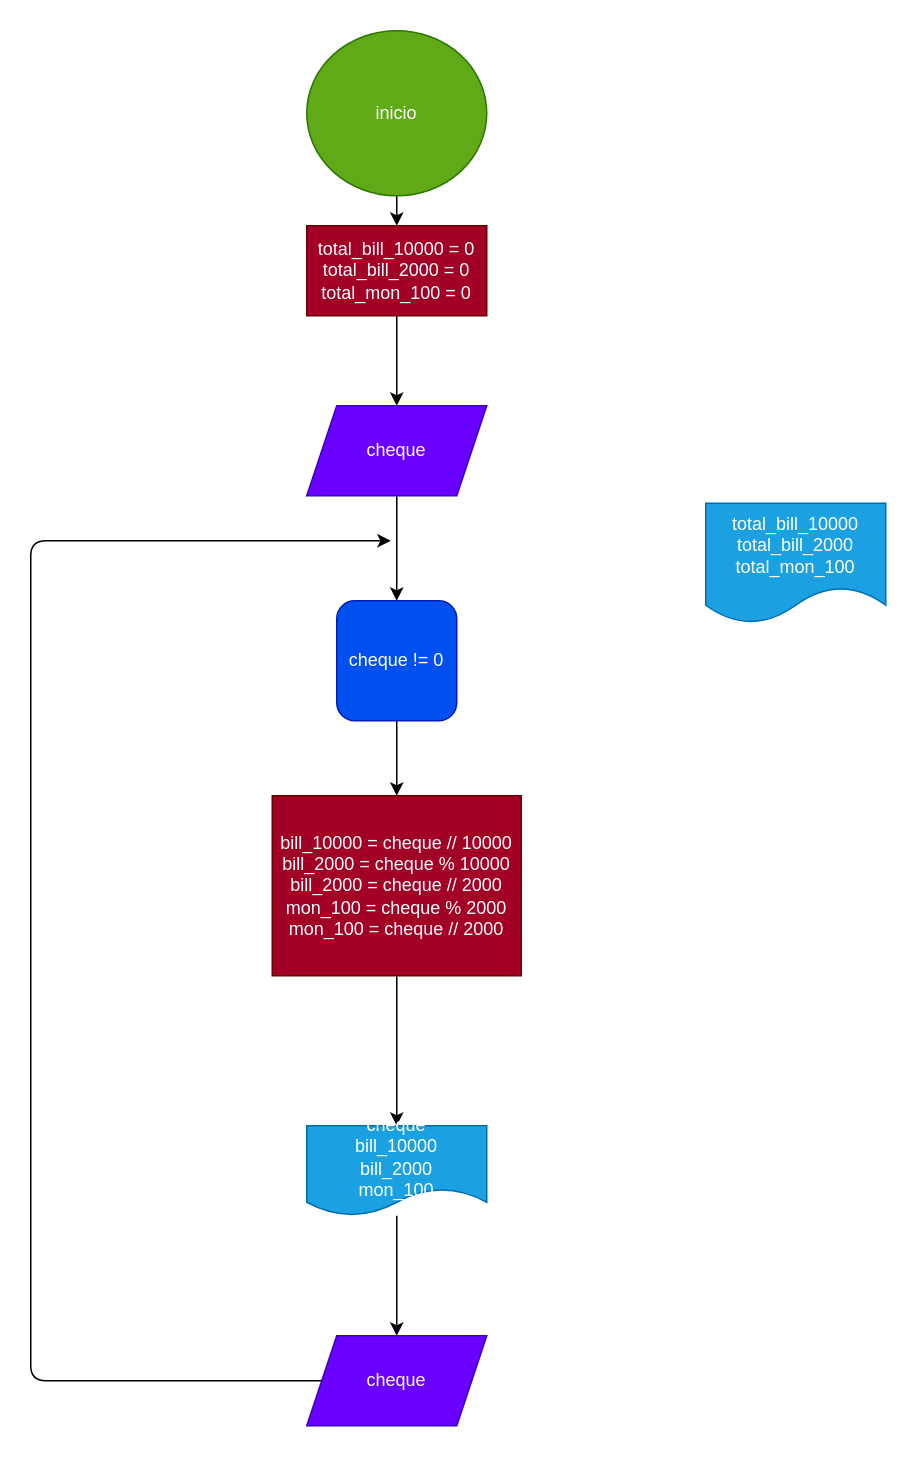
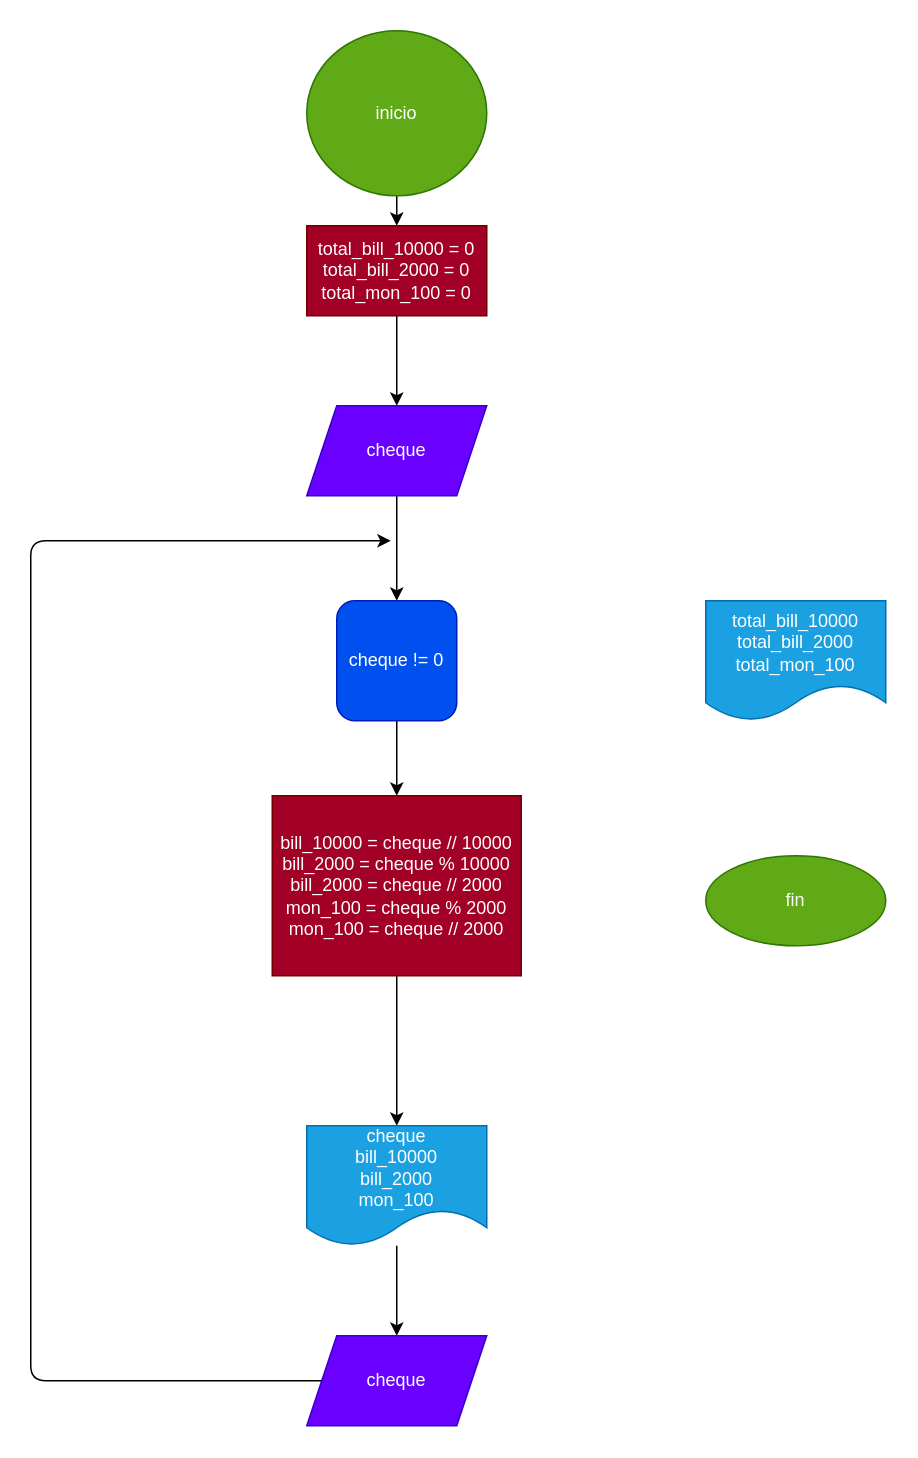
(796, 563) -> (796, 661)
none -> (796, 901)
(397, 1171) -> (397, 1186)
